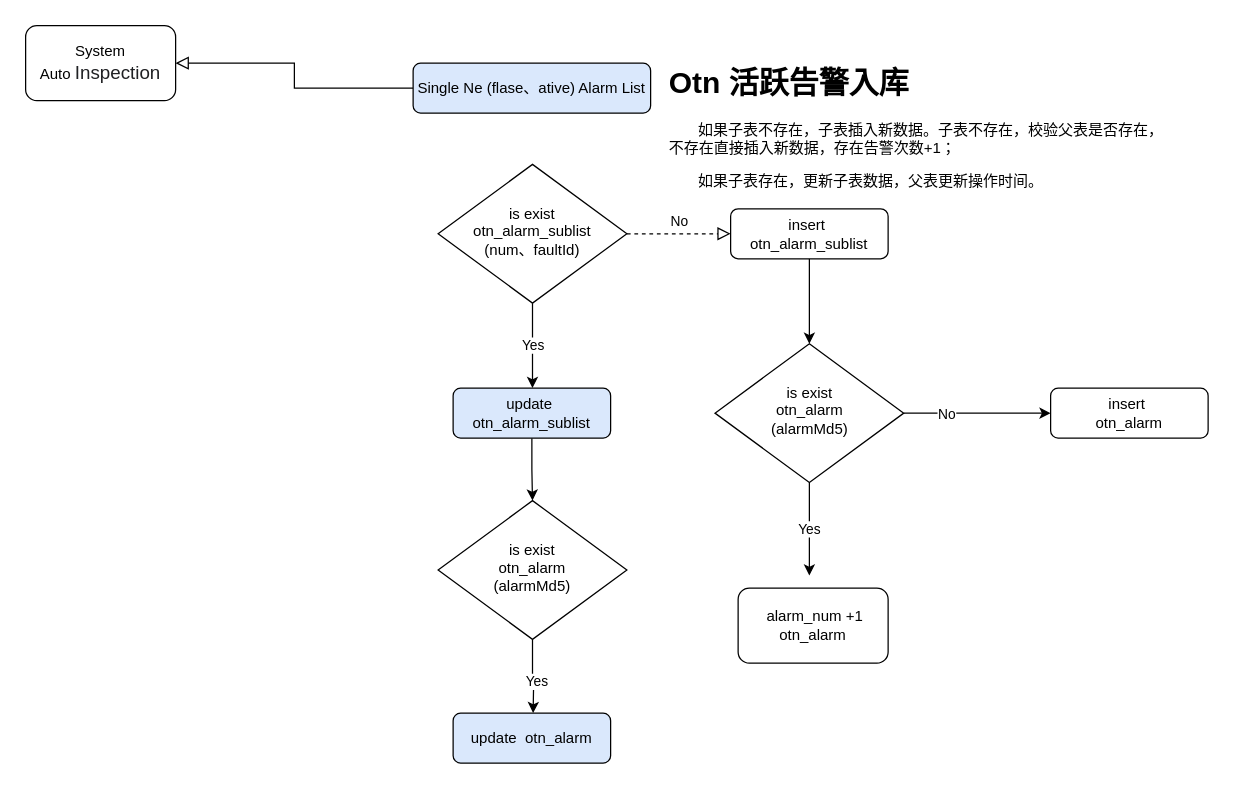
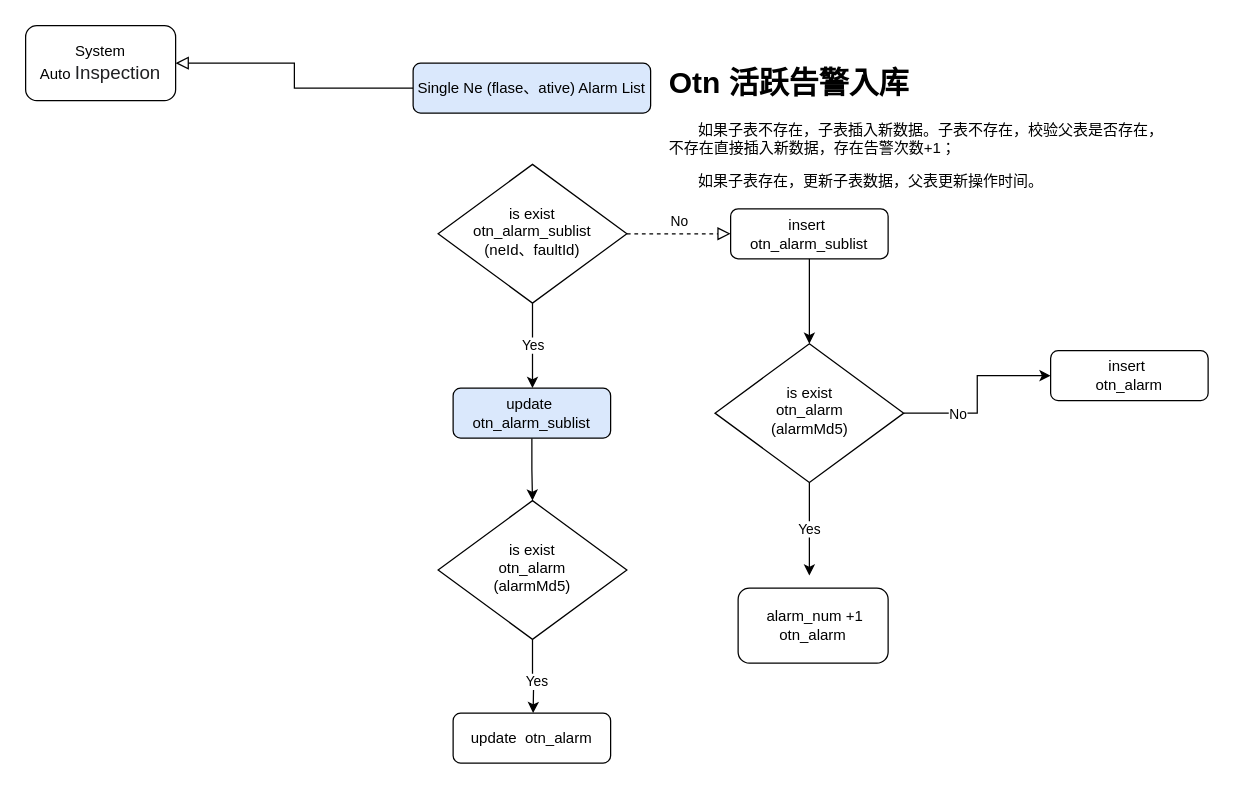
(533, 232) -> (533, 232)
(1129, 413) -> (1129, 376)
(532, 738) -> (532, 738)
